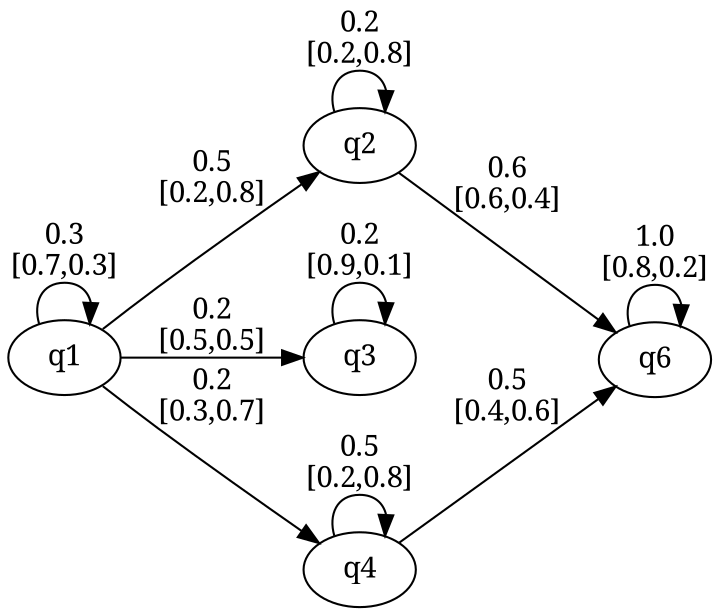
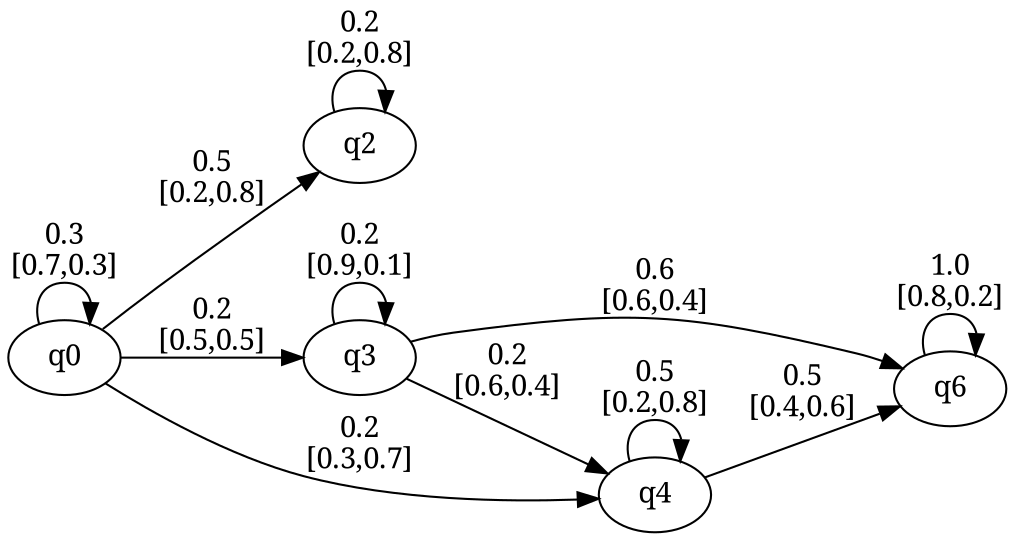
(499, 246) -> (648, 318)
(64, 358) -> (64, 358)
none -> (497, 422)
